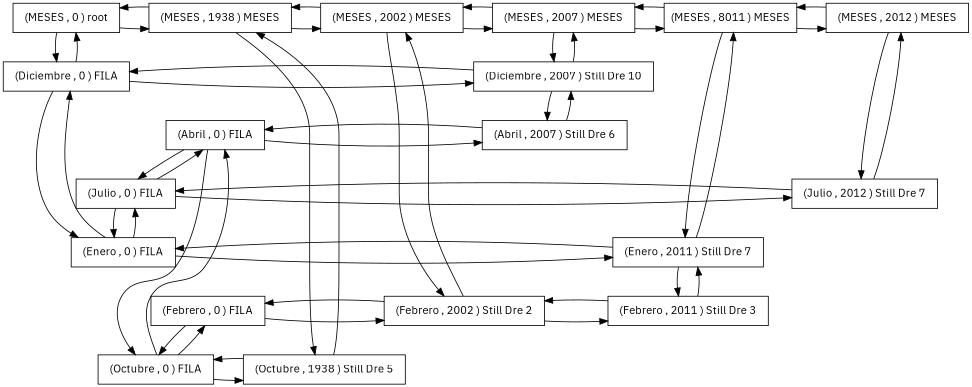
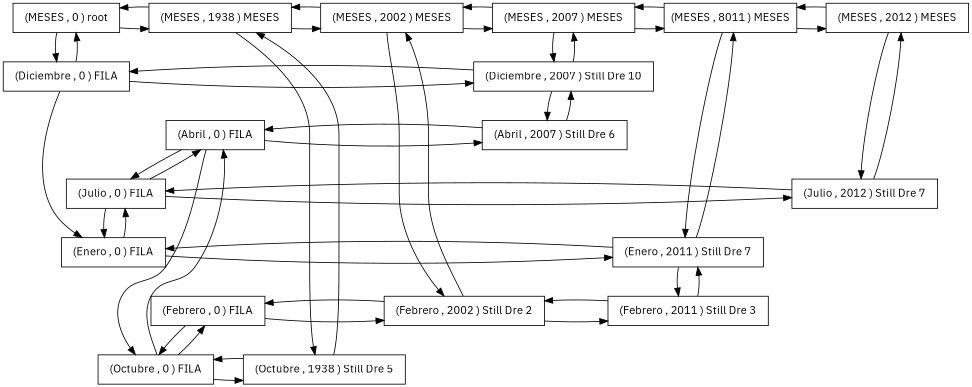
(66, 175) -> none
